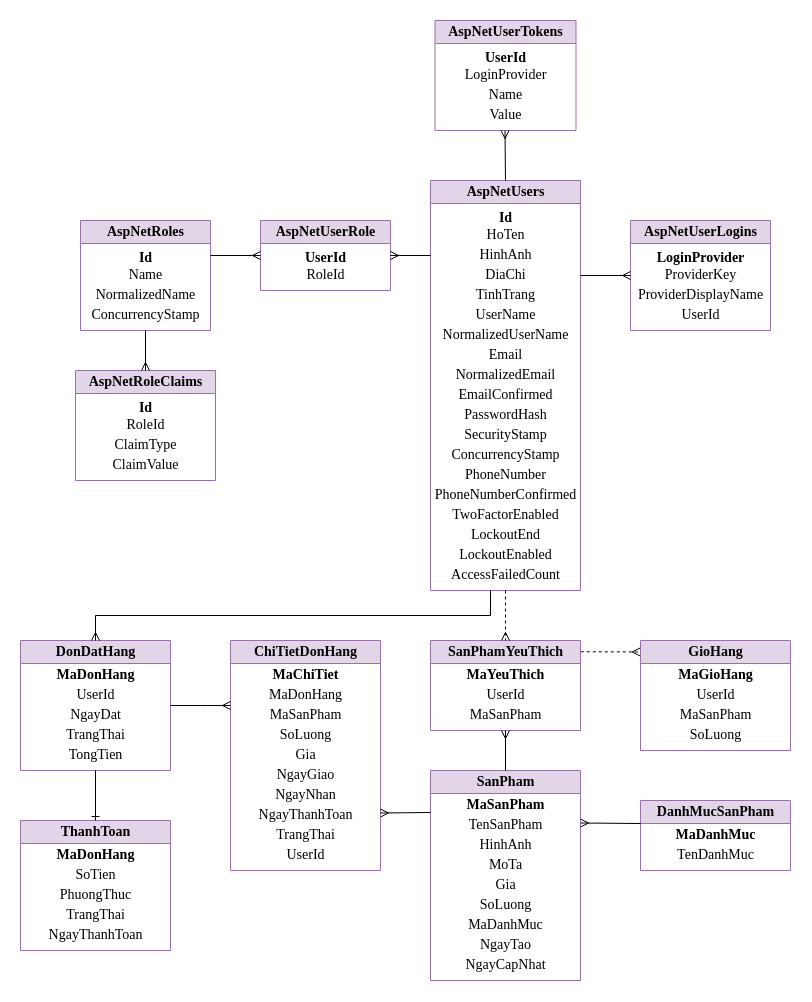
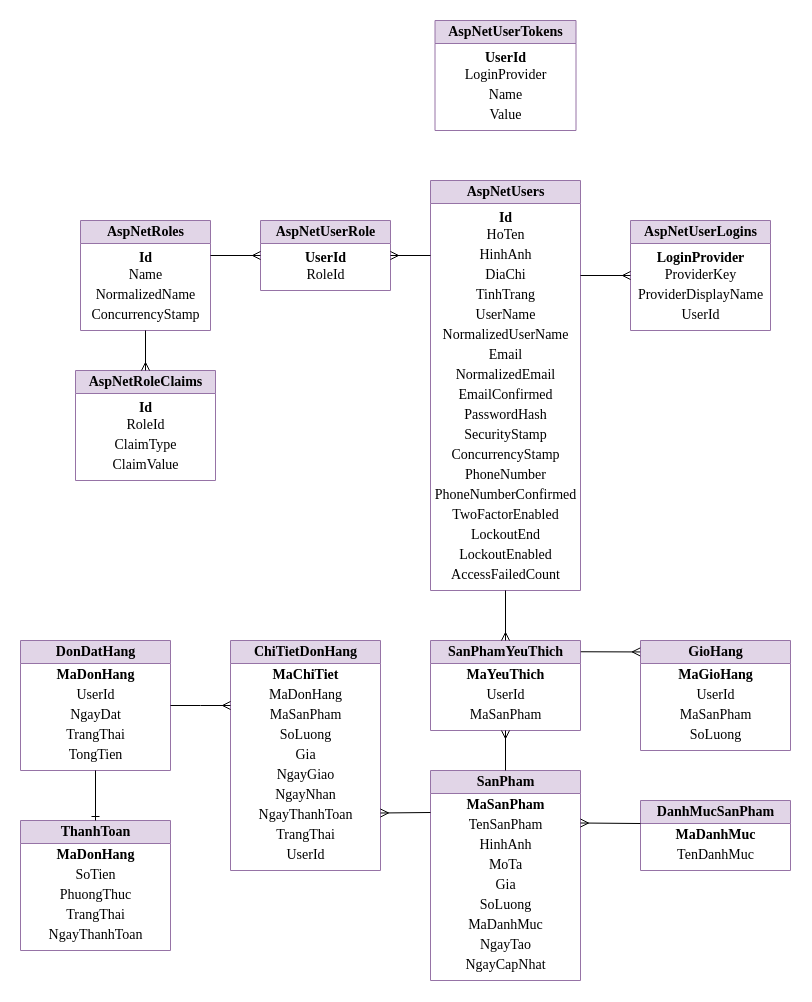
(505, 157) -> none
(293, 616) -> none
(506, 616) -> (506, 616)
(611, 652) -> (611, 652)
